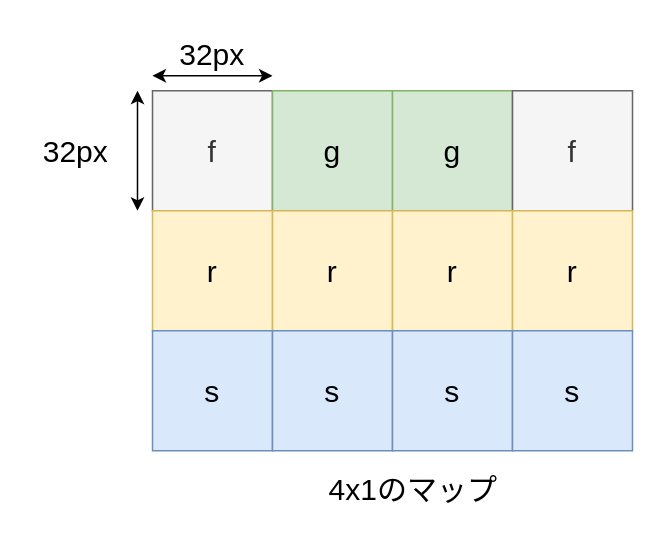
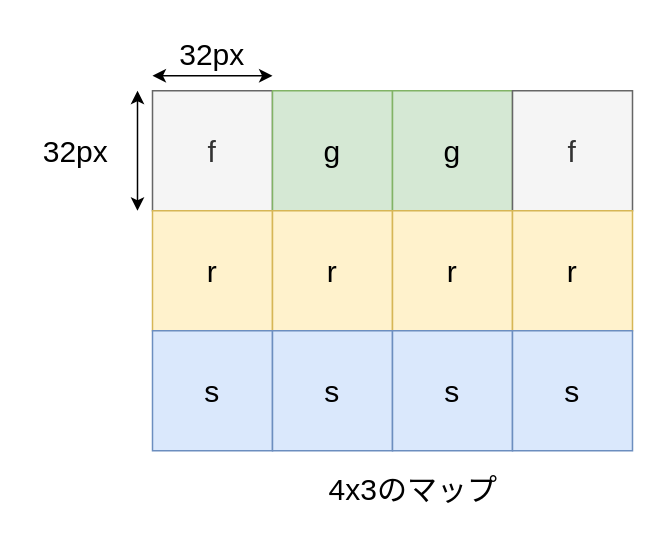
(413, 488) -> (413, 488)
